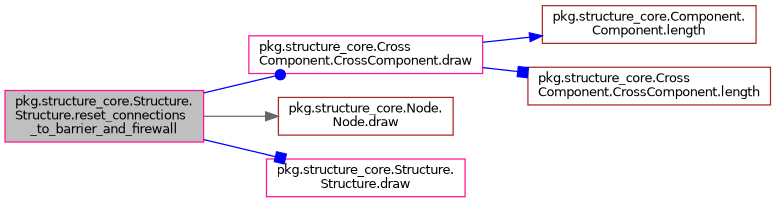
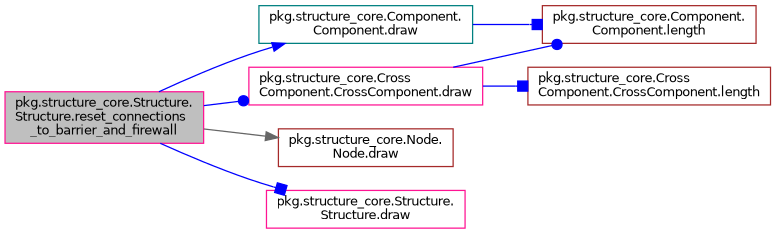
none -> (366, 25)
(506, 40) -> (503, 56)
